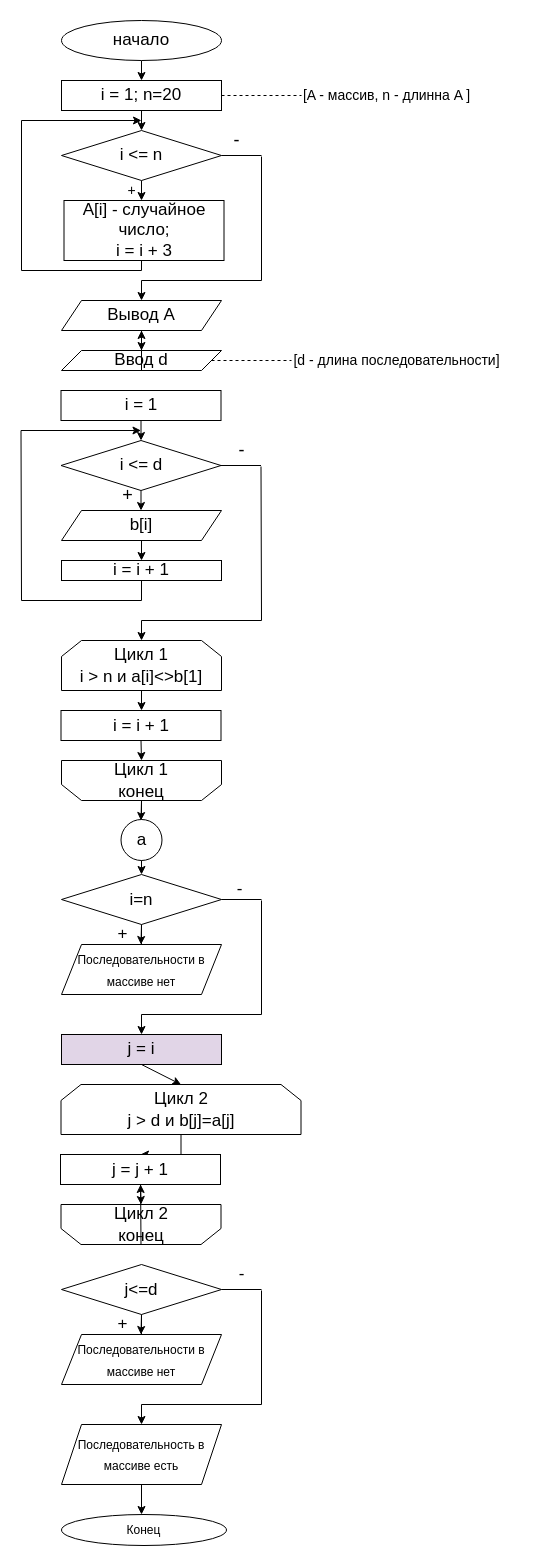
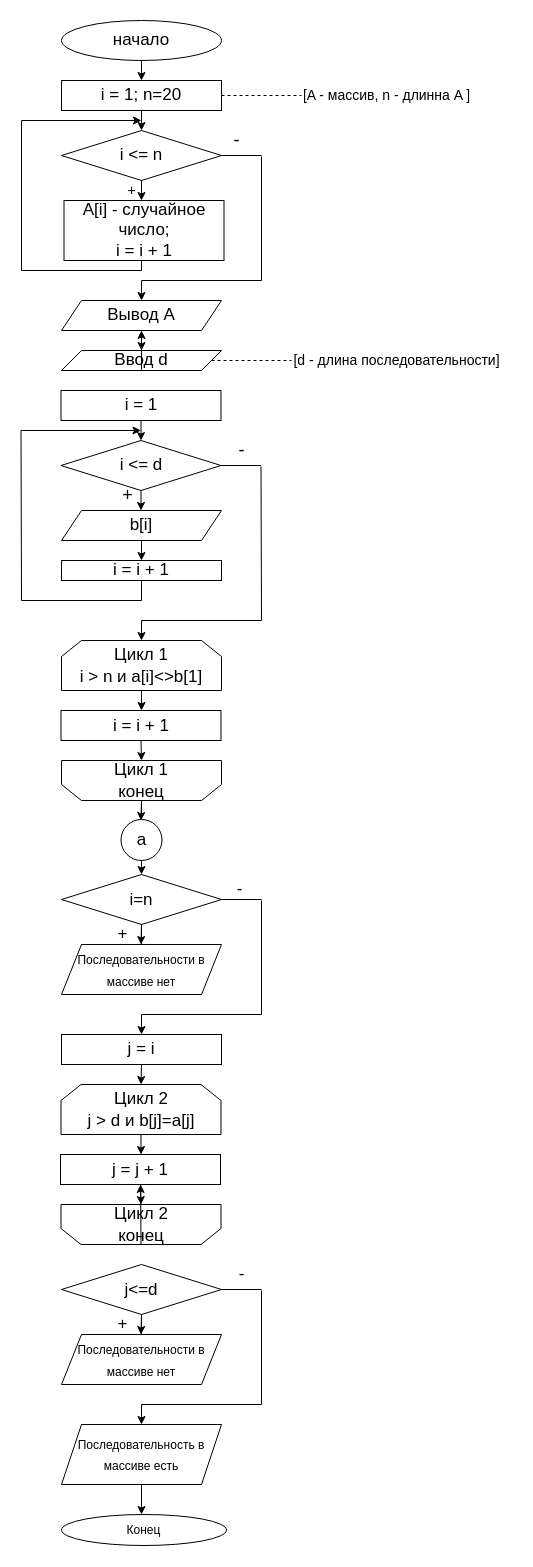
(145, 231) -> (145, 231)
(142, 1050) -> (142, 1050)
(181, 1110) -> (141, 1110)
